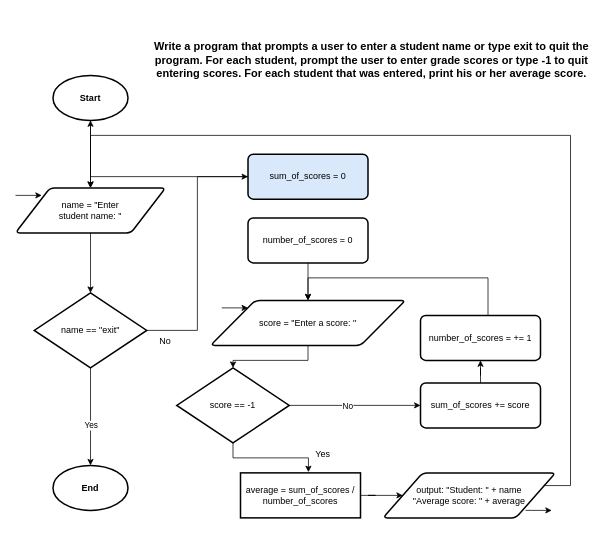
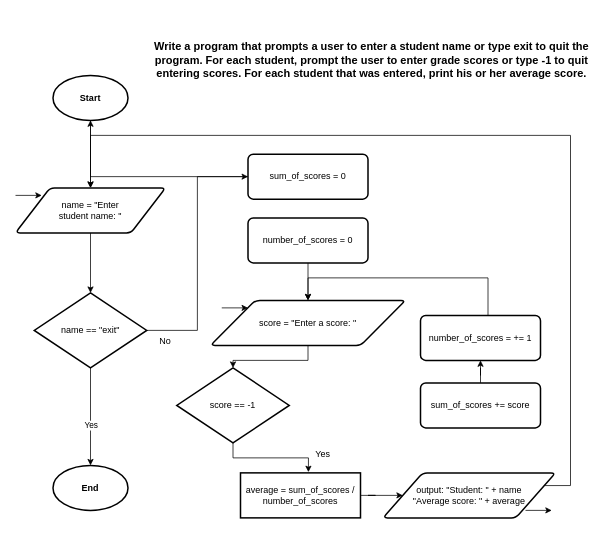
(308, 177) -> (308, 177)
(352, 405) -> none
